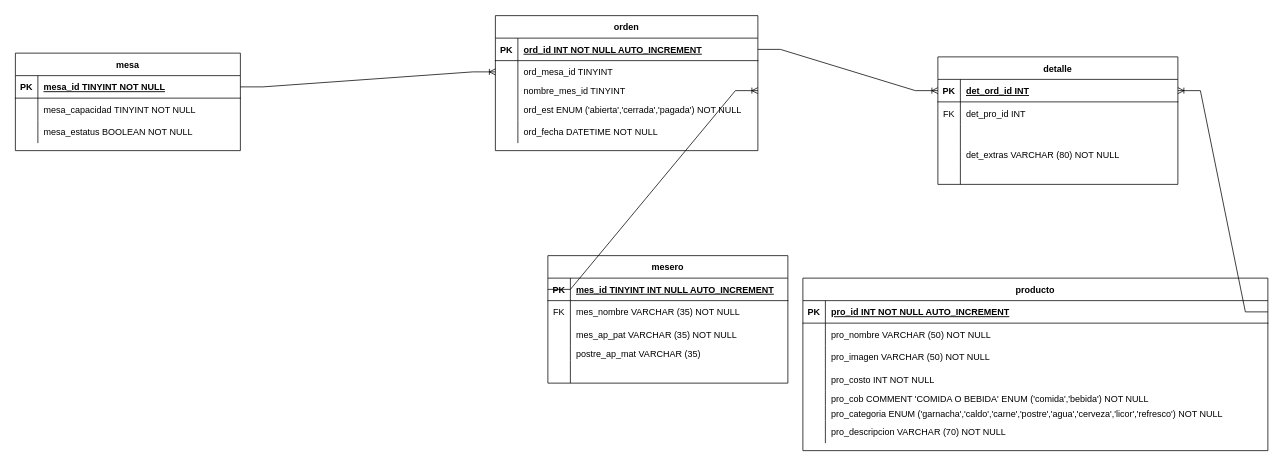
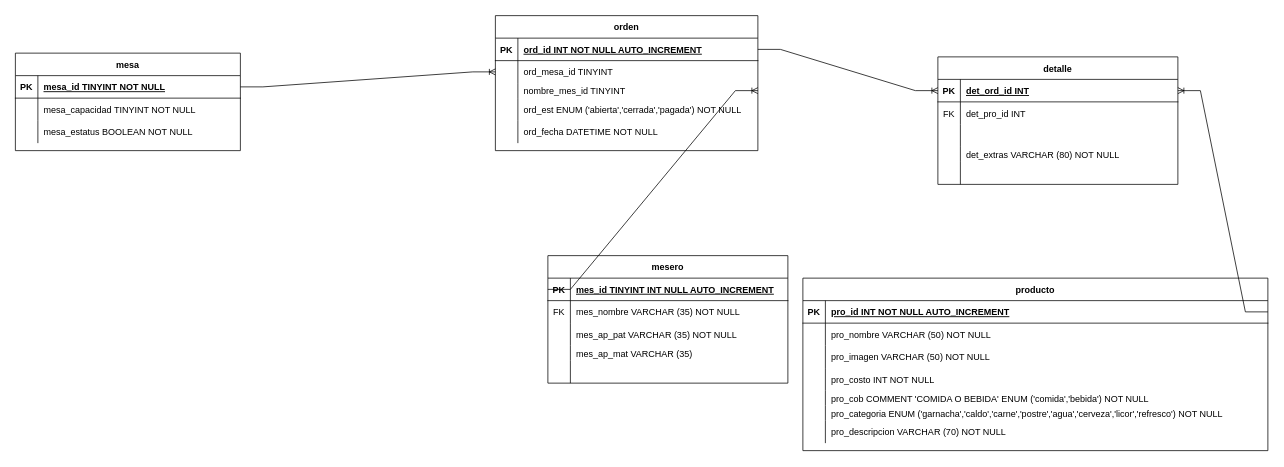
(639, 353) -> (632, 353)
